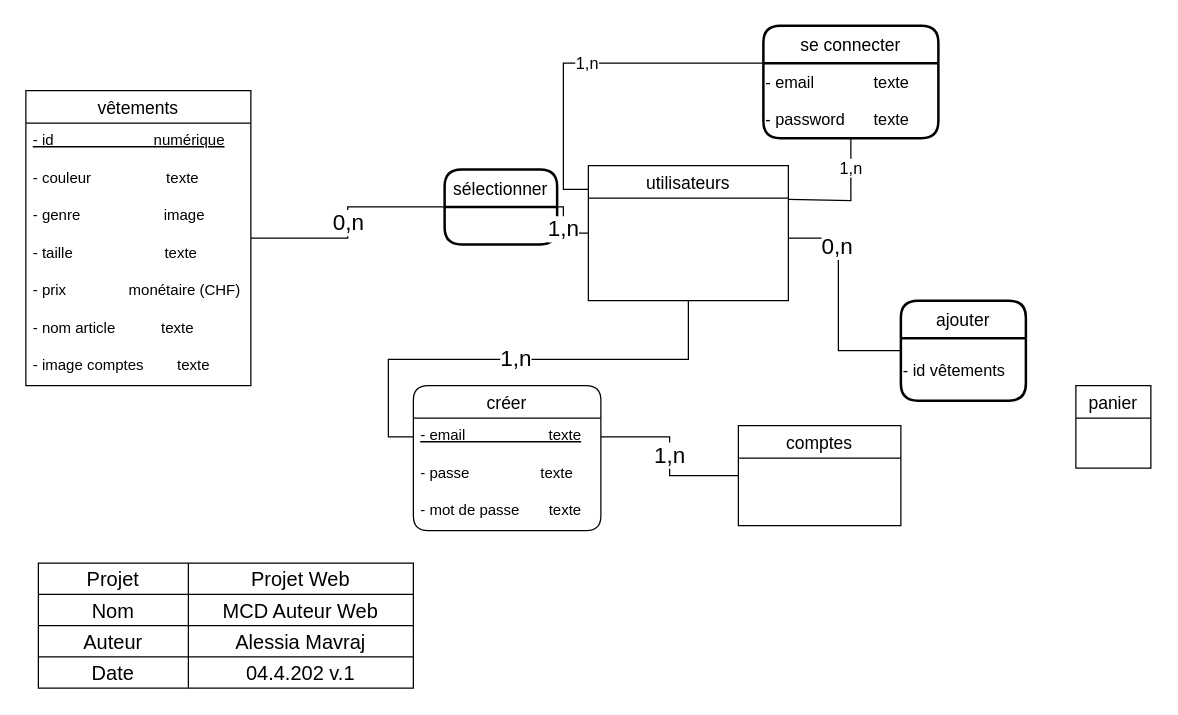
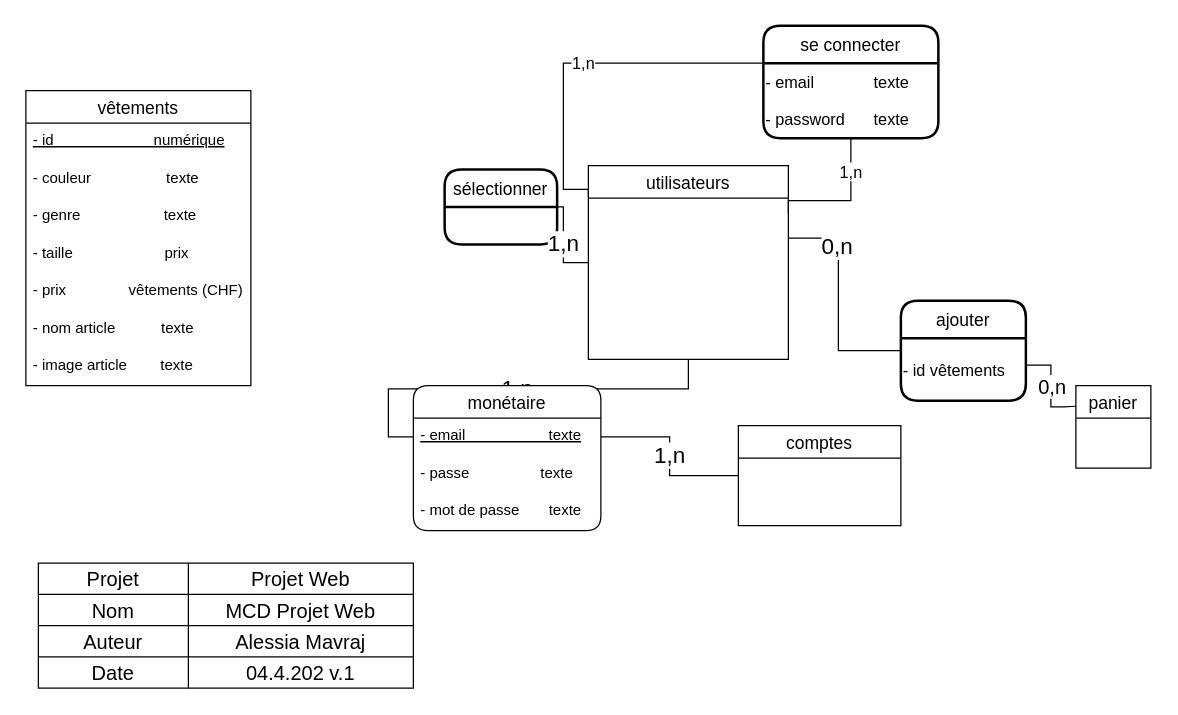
(144, 215) -> (145, 215)
(688, 233) -> (688, 263)
(305, 238) -> none
(150, 253) -> (144, 253)
(162, 290) -> (164, 290)
(144, 365) -> (140, 365)
(506, 403) -> (506, 403)
none -> (1054, 407)
(301, 611) -> (301, 611)
